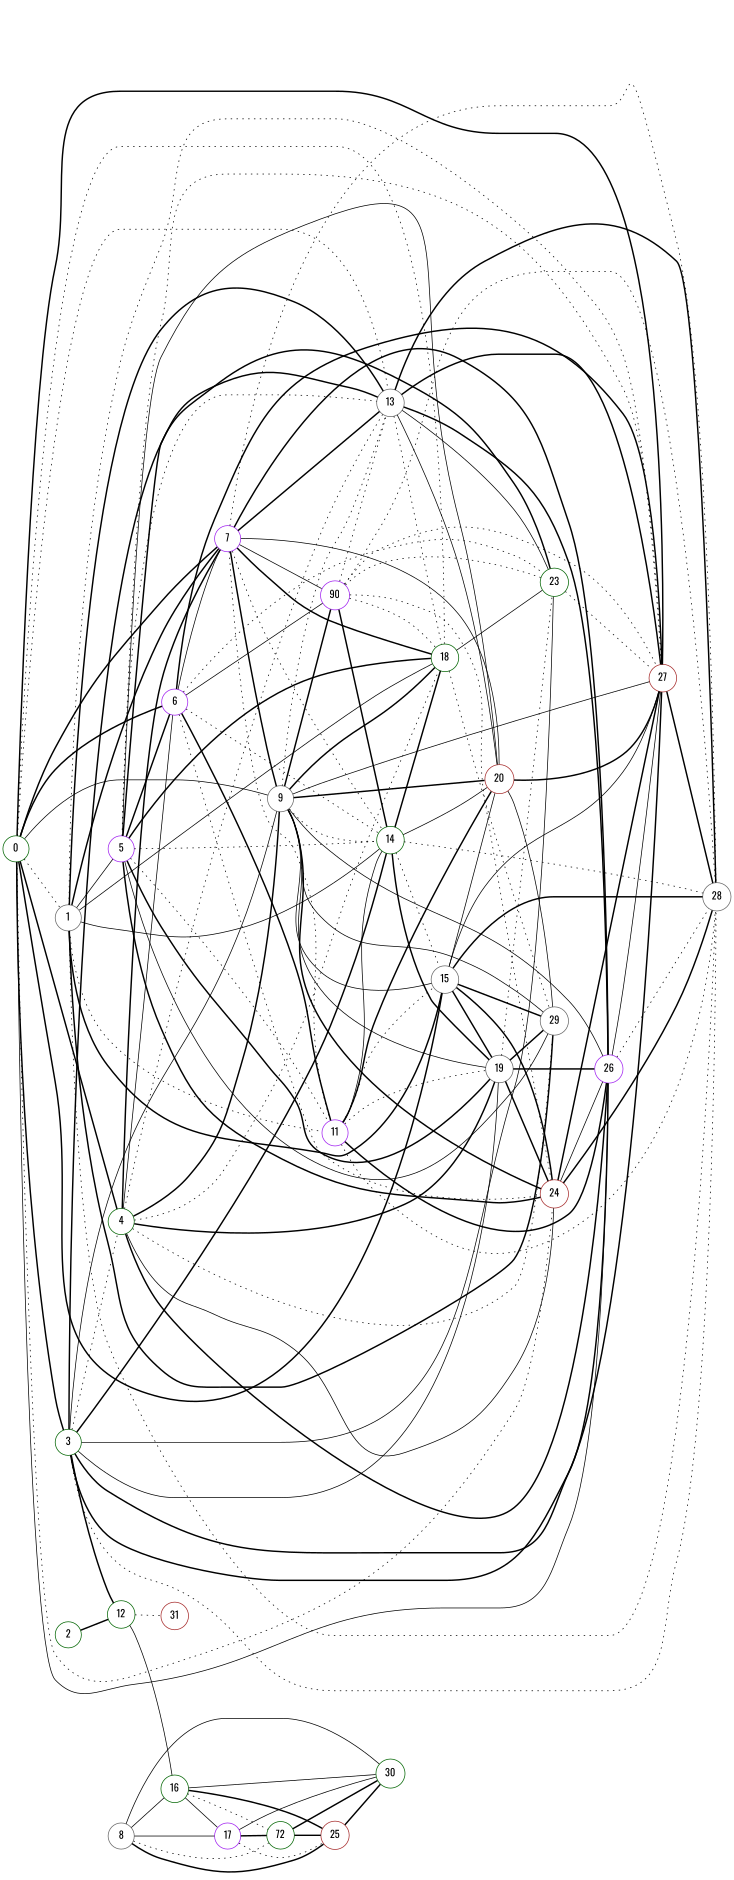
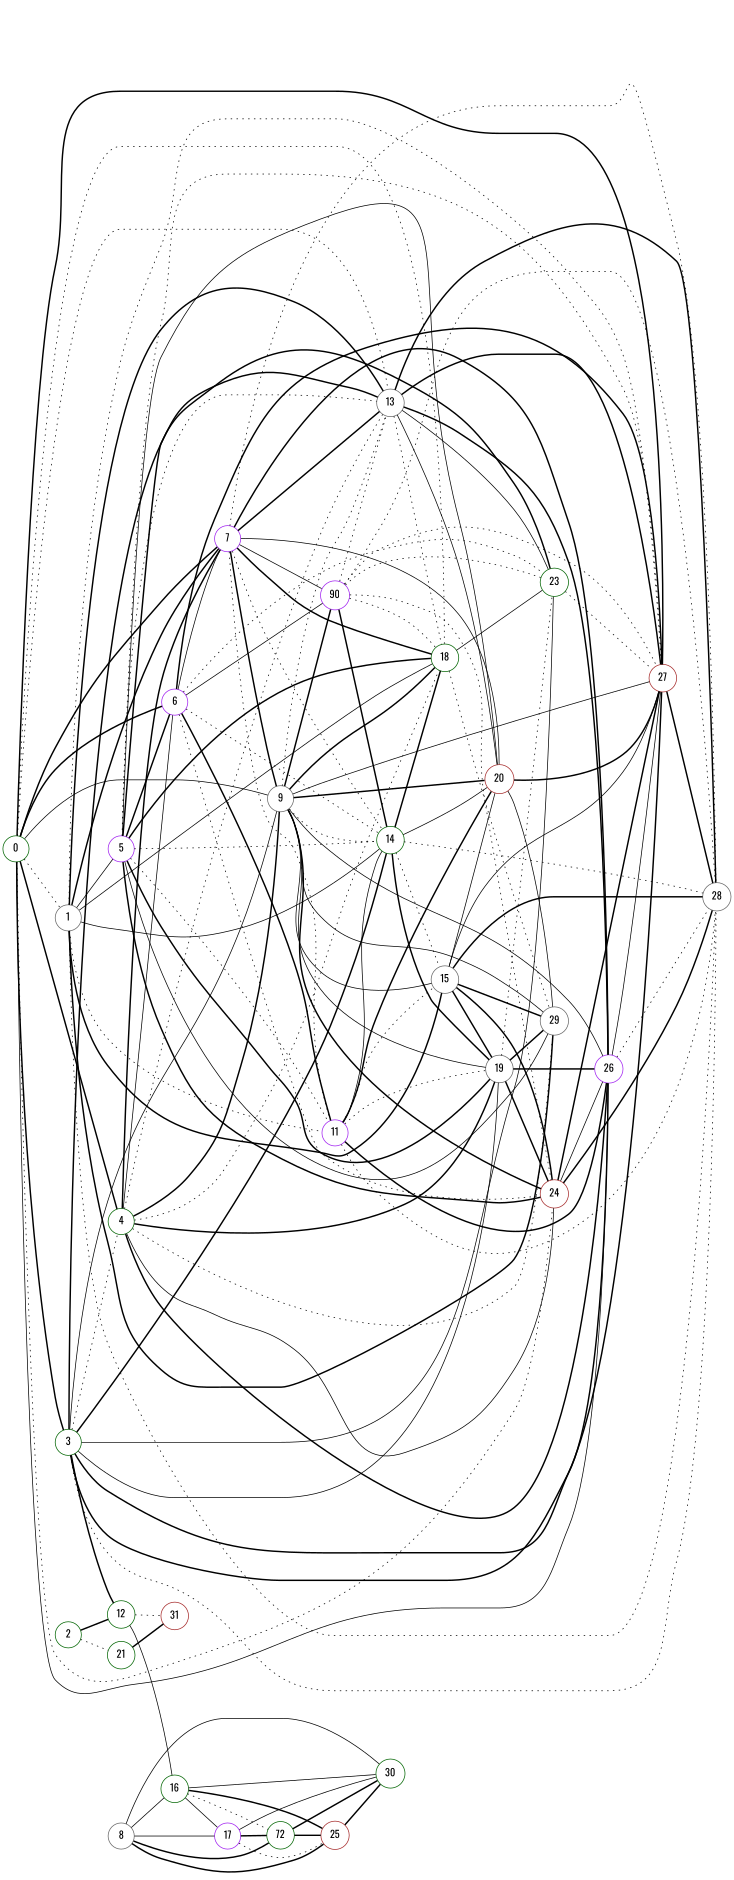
(141, 1389) -> none
none -> (121, 1655)
(202, 1858) -> (202, 1858)
